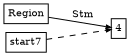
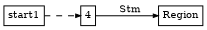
(77, 22) -> (124, 16)
(26, 42) -> (24, 16)
